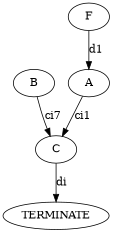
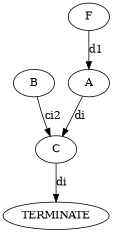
(53, 116) -> (53, 116)
(83, 116) -> (80, 116)
